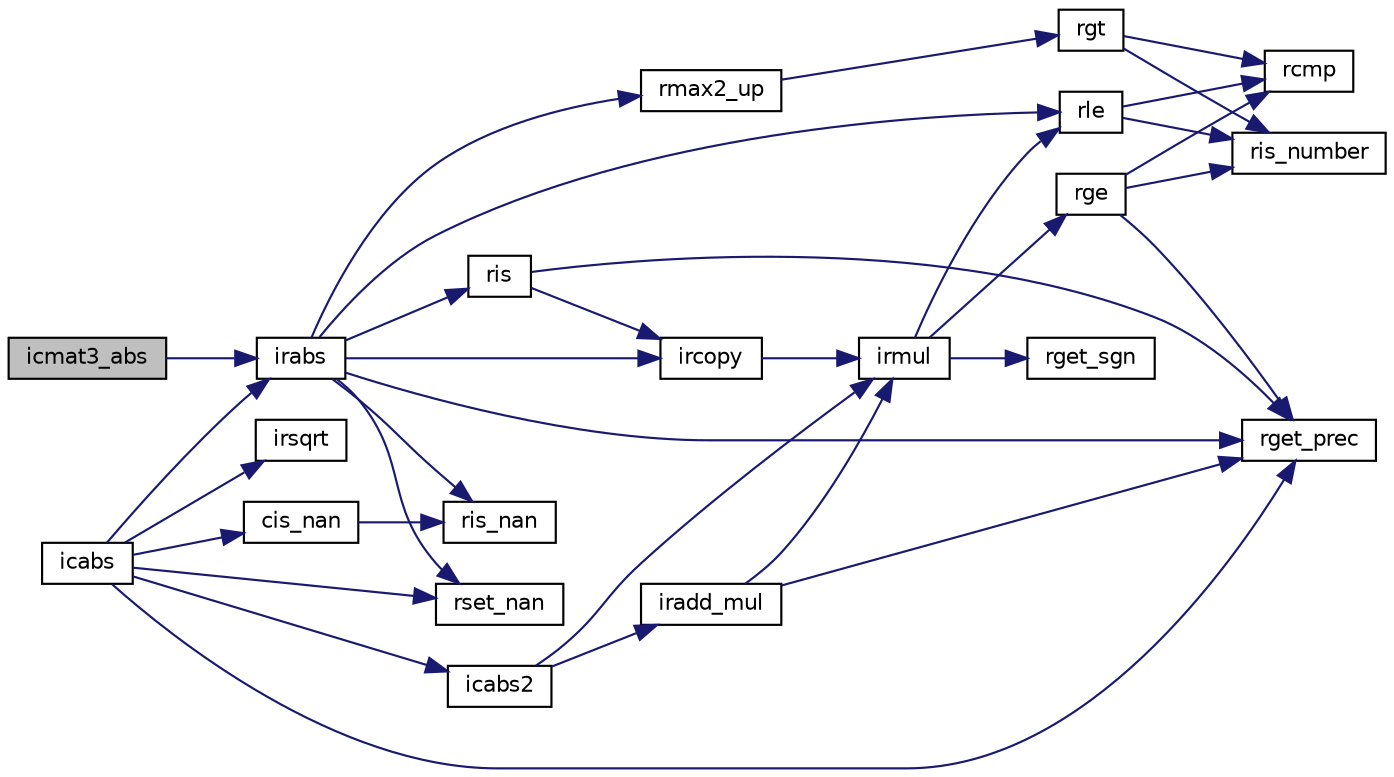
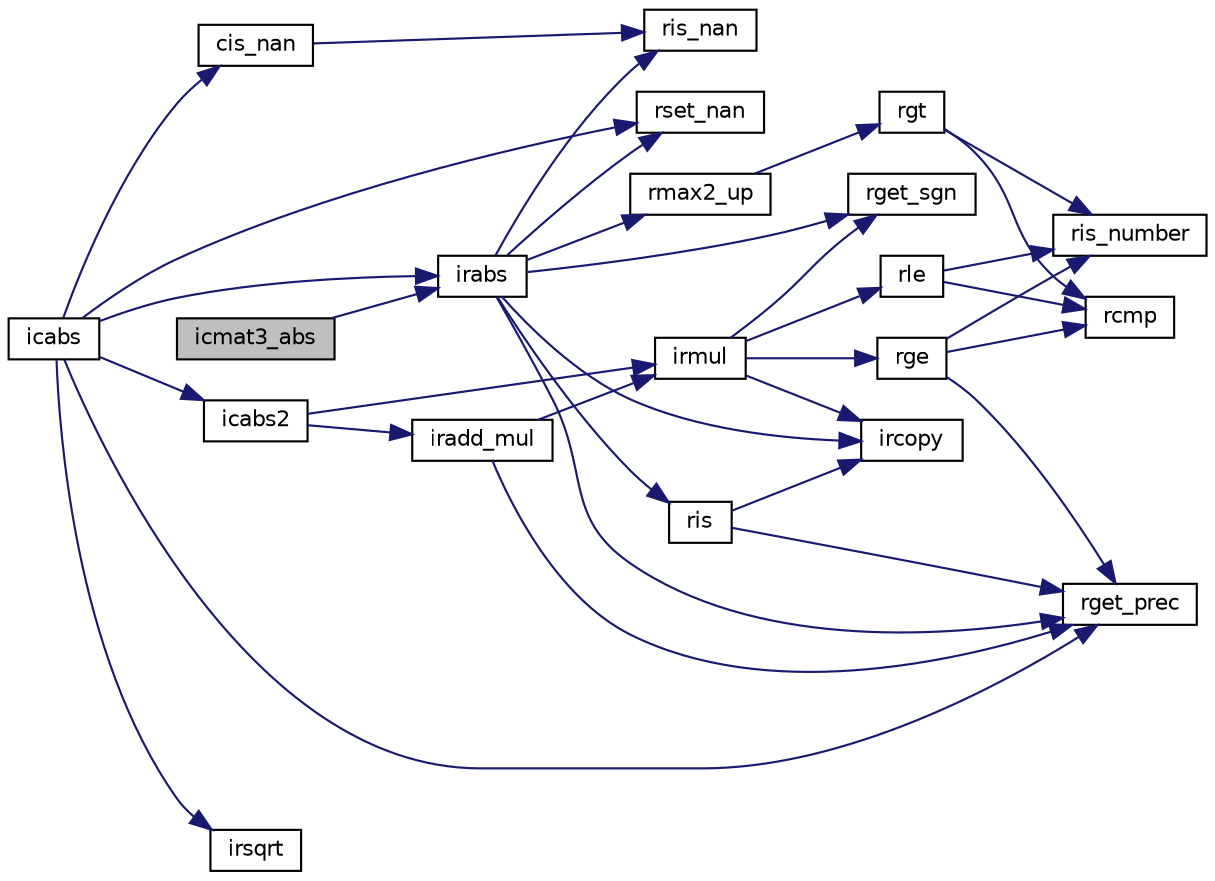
(654, 159) -> (678, 252)
(800, 358) -> (793, 394)
